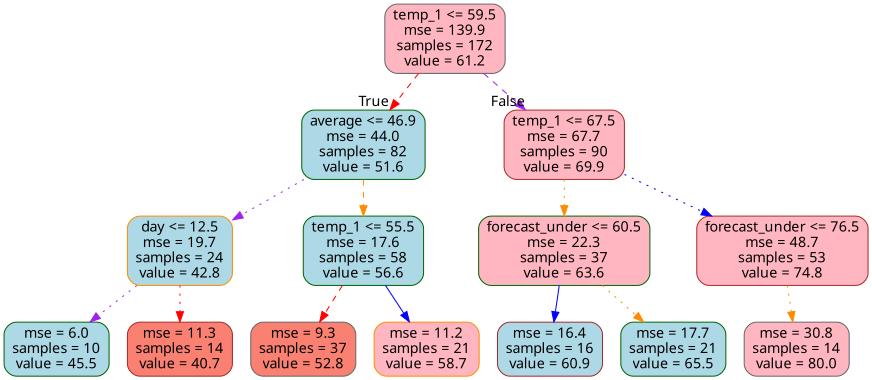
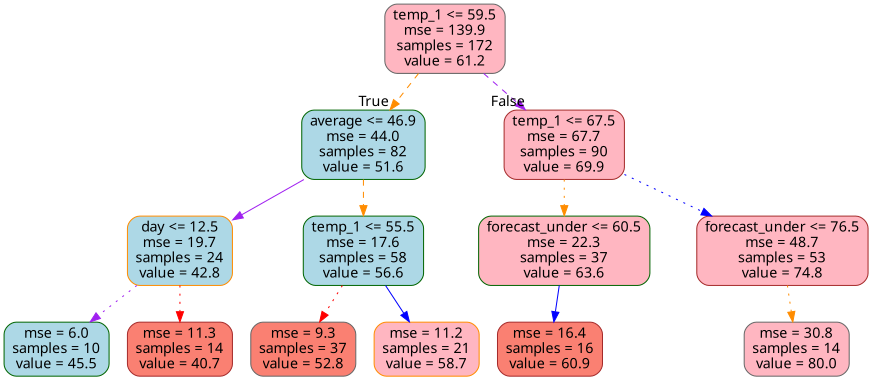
(407, 88) -> (407, 88)
(273, 197) -> (273, 197)
(334, 299) -> (334, 299)
(550, 349) -> (550, 349)
(673, 349) -> none
